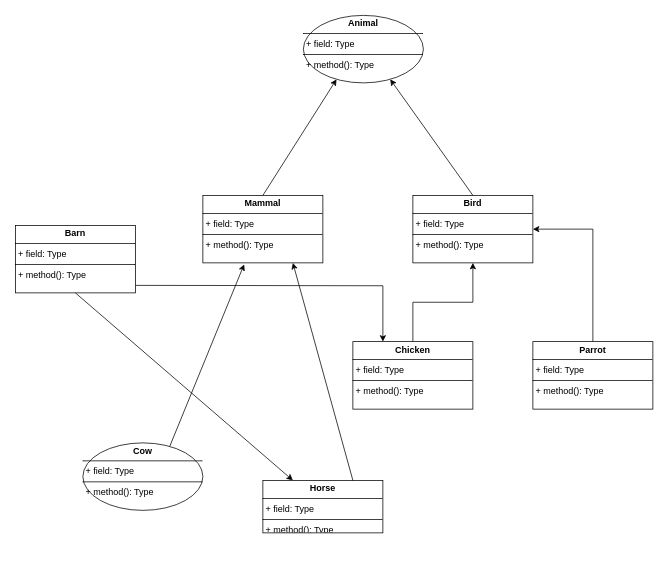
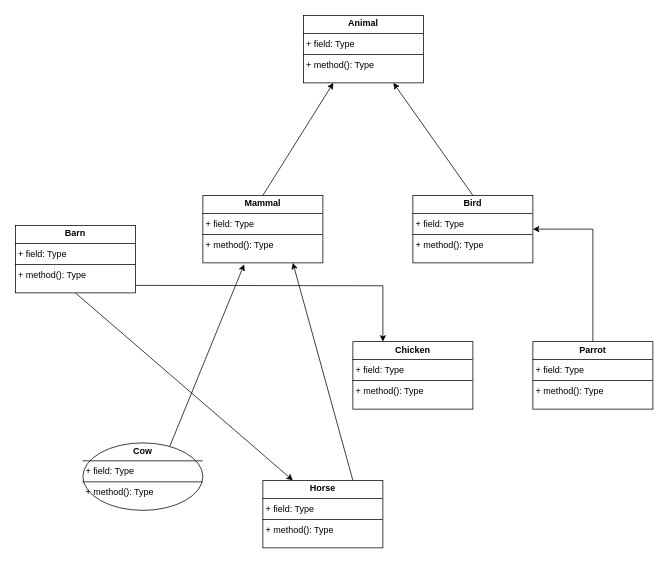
(363, 49) -> (363, 49)
(443, 302) -> none
(323, 507) -> (323, 514)
